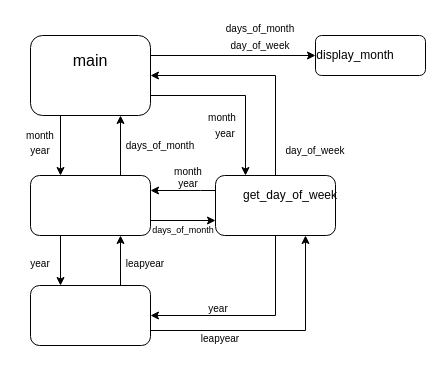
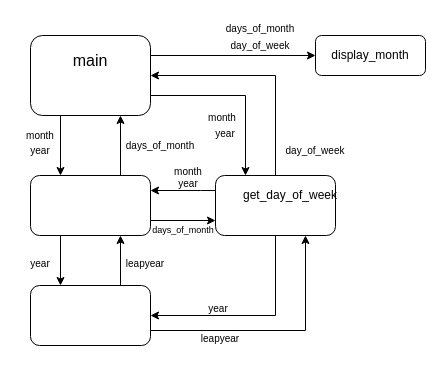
(356, 56) -> (371, 56)
